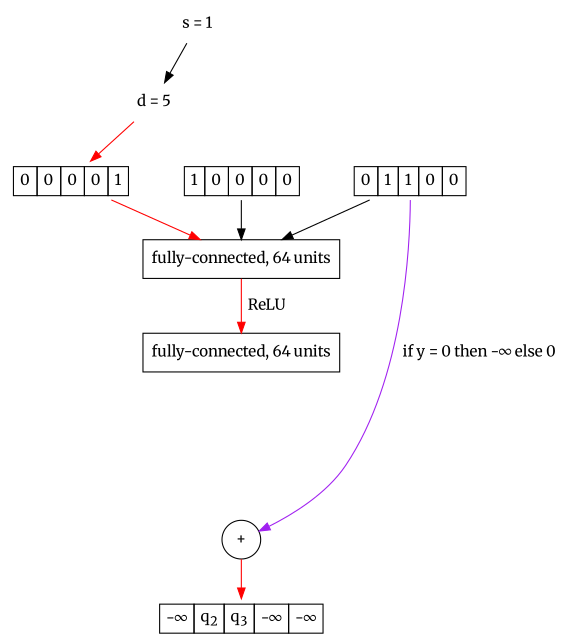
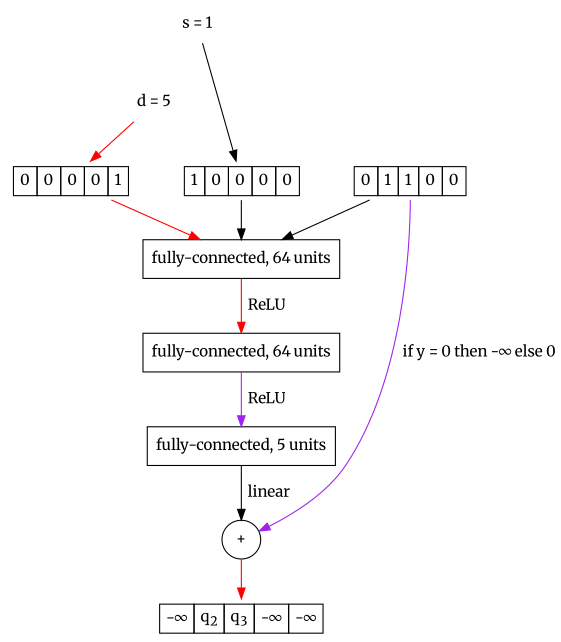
(178, 58) -> (218, 97)
none -> (241, 446)
